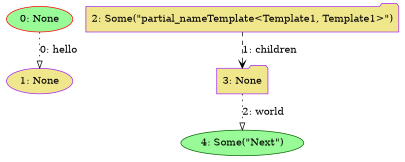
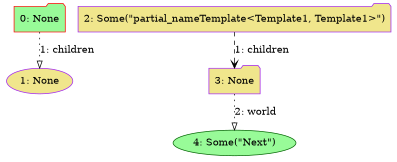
(40, 19) -> (40, 19)
(59, 50) -> (67, 50)
